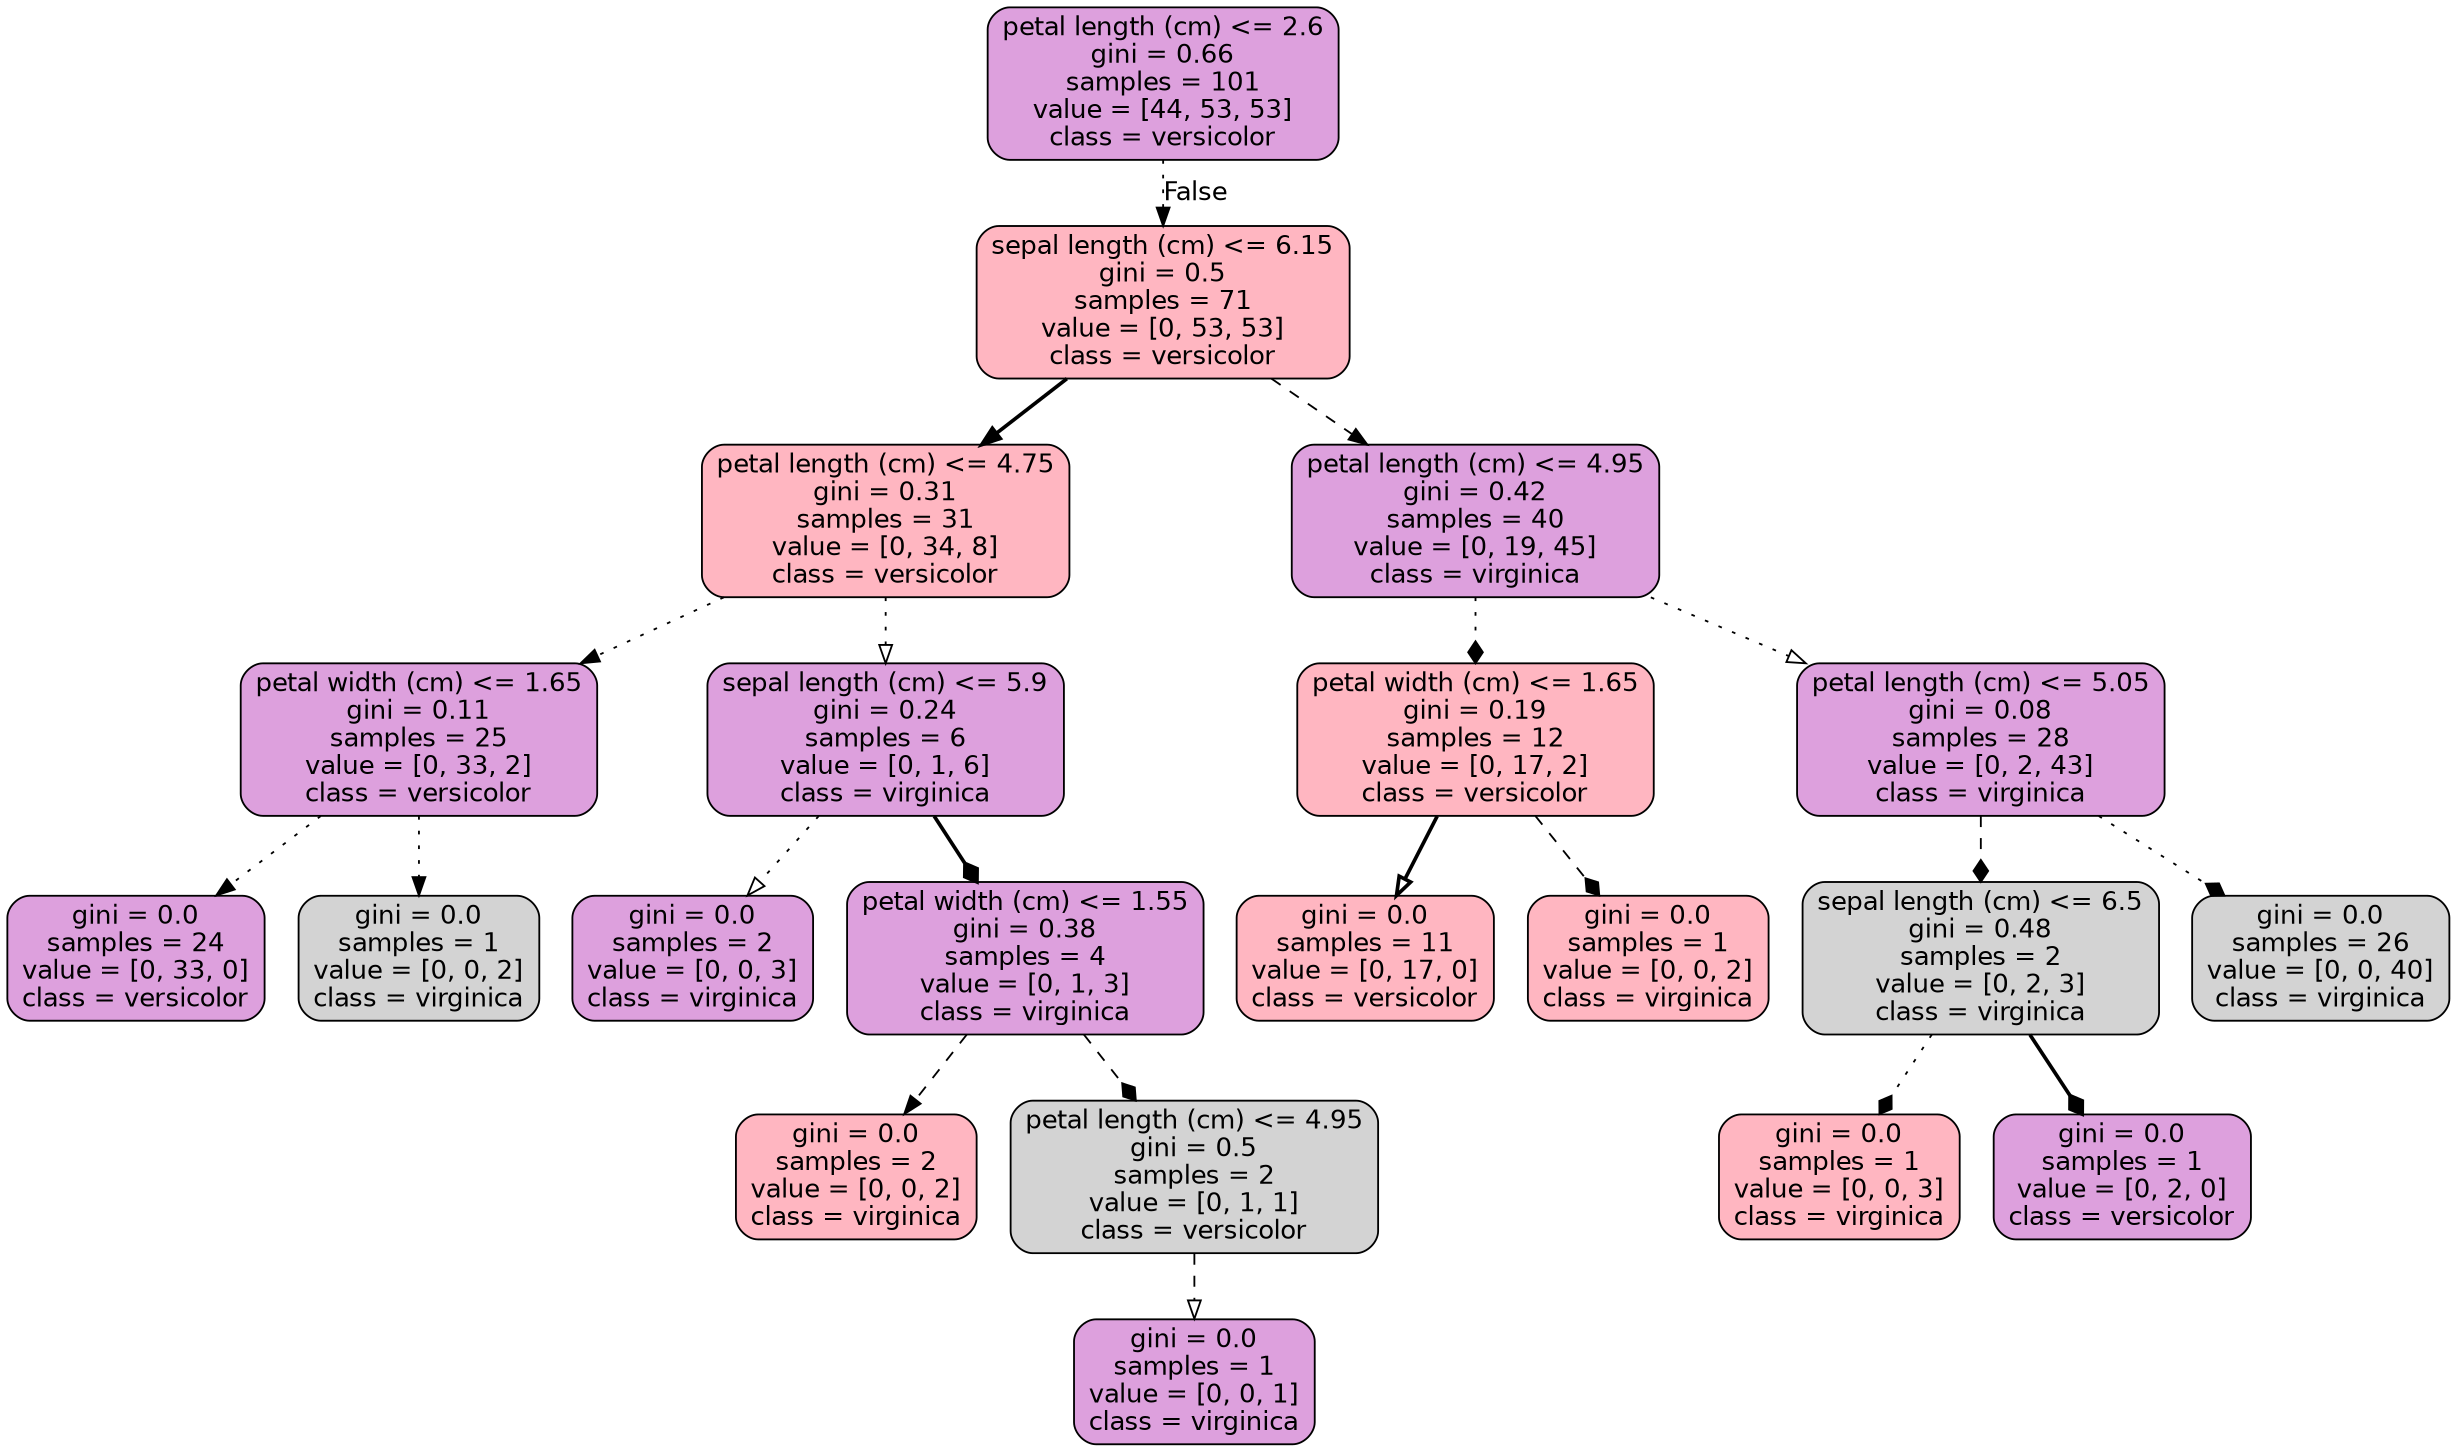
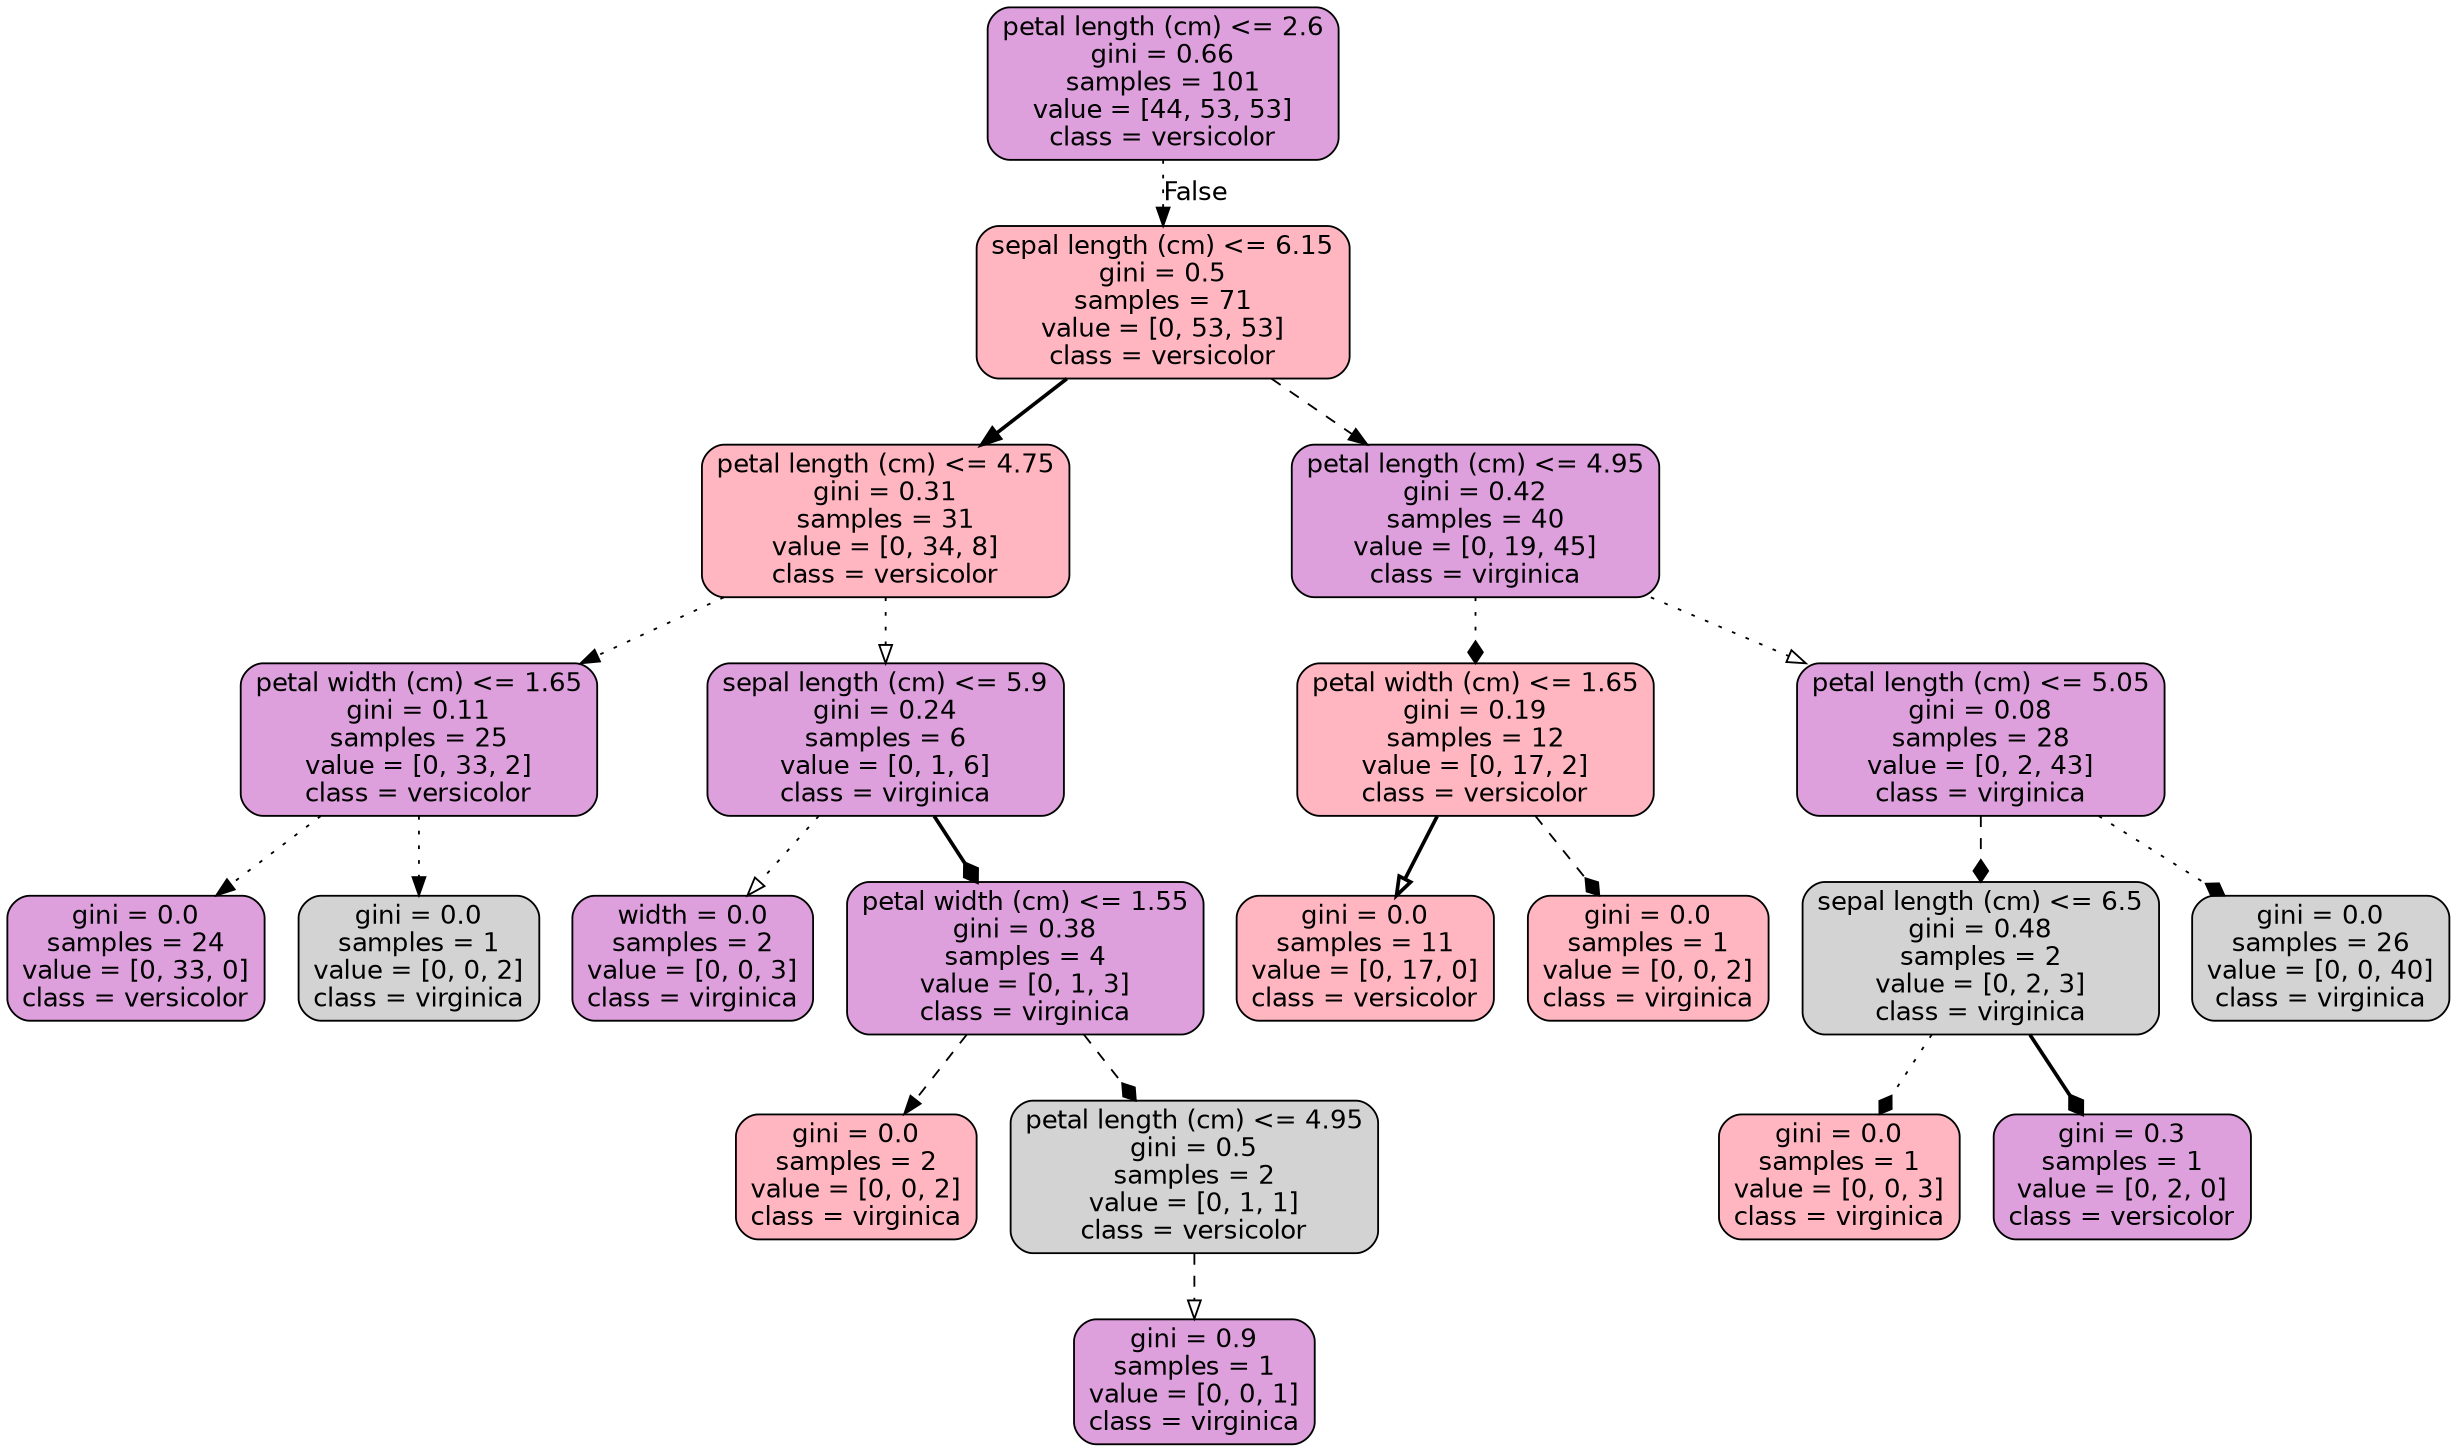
(693, 958) -> (693, 958)
(2122, 1177) -> (2122, 1177)
(1194, 1382) -> (1194, 1382)
